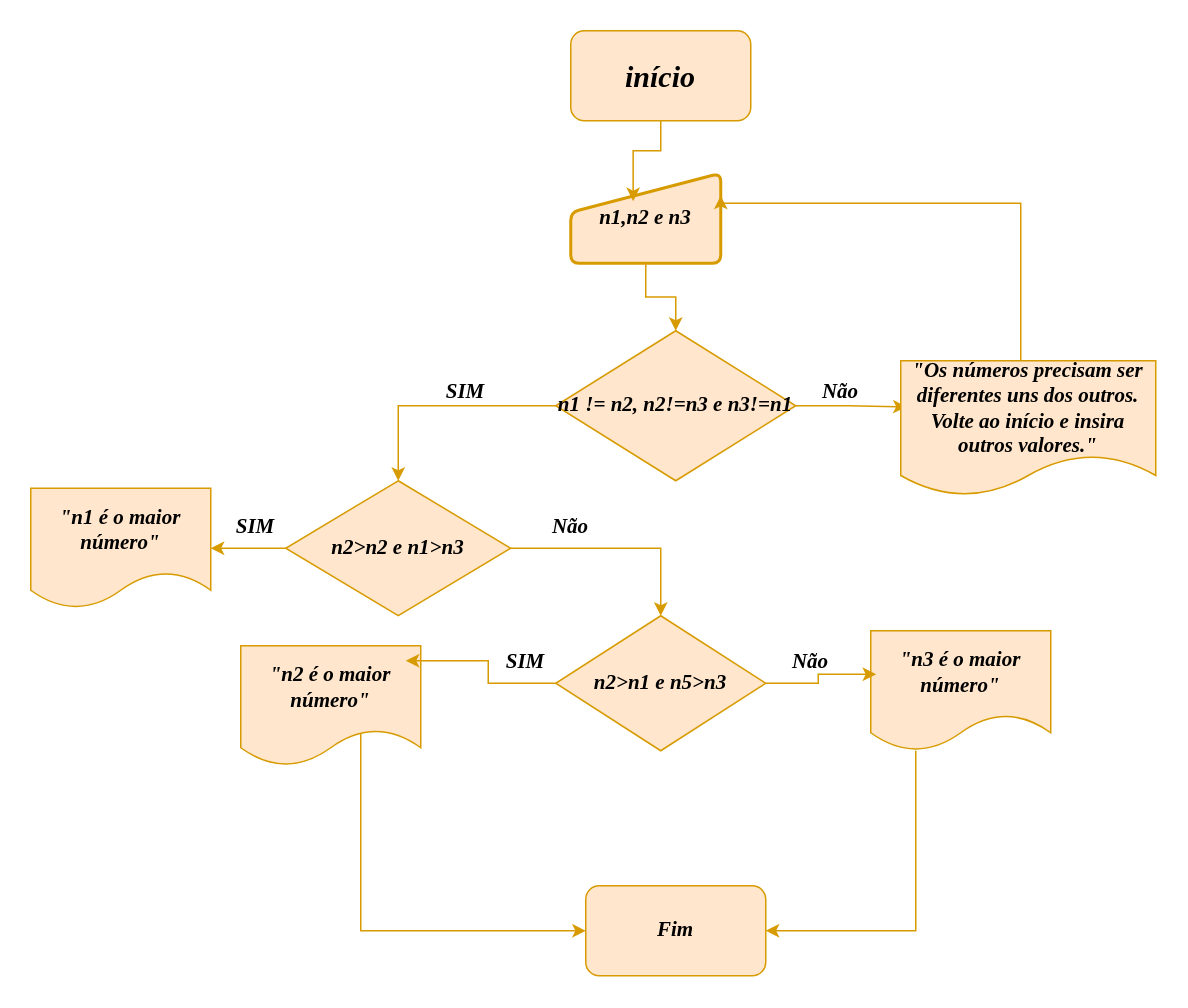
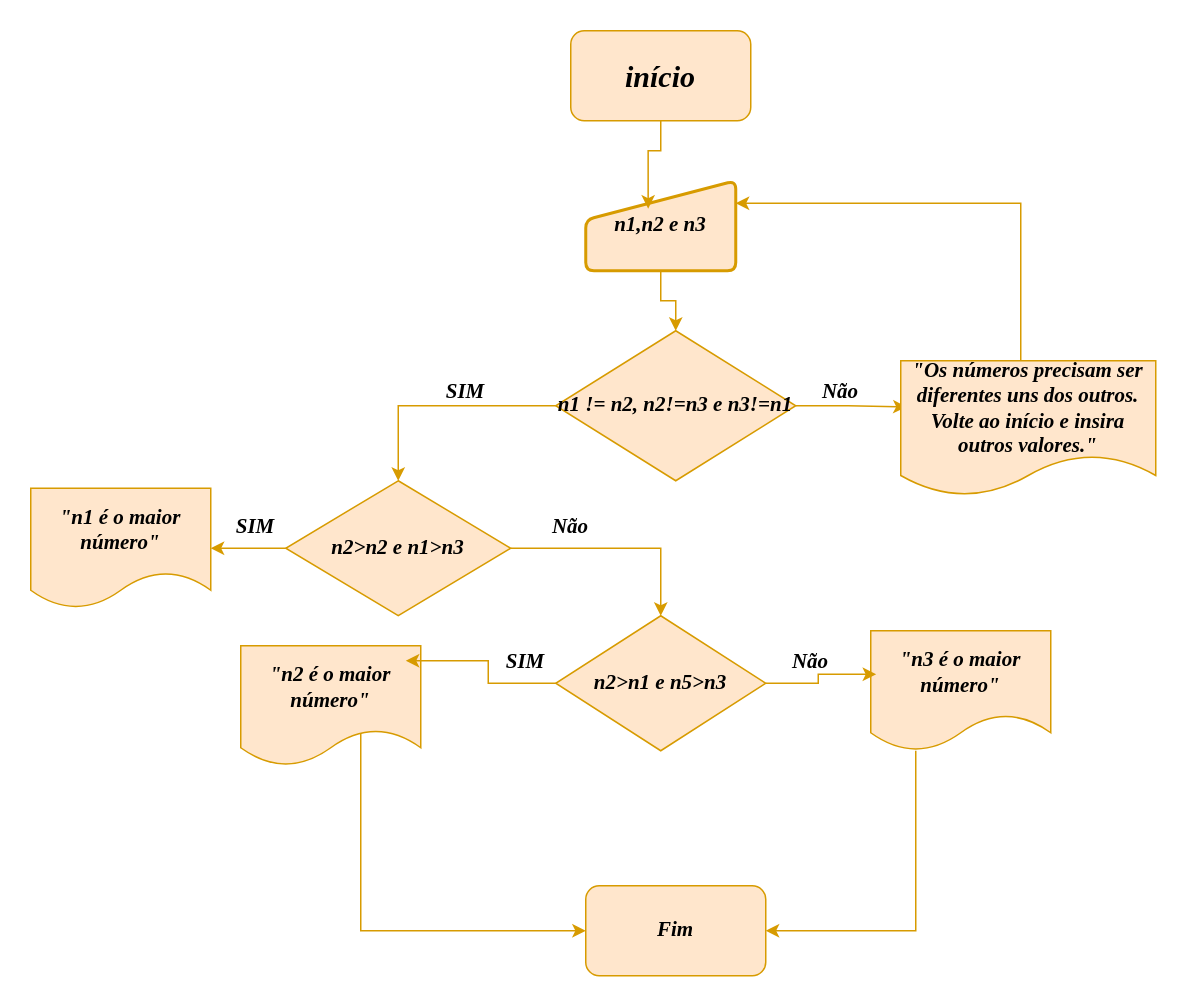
(646, 218) -> (661, 226)
